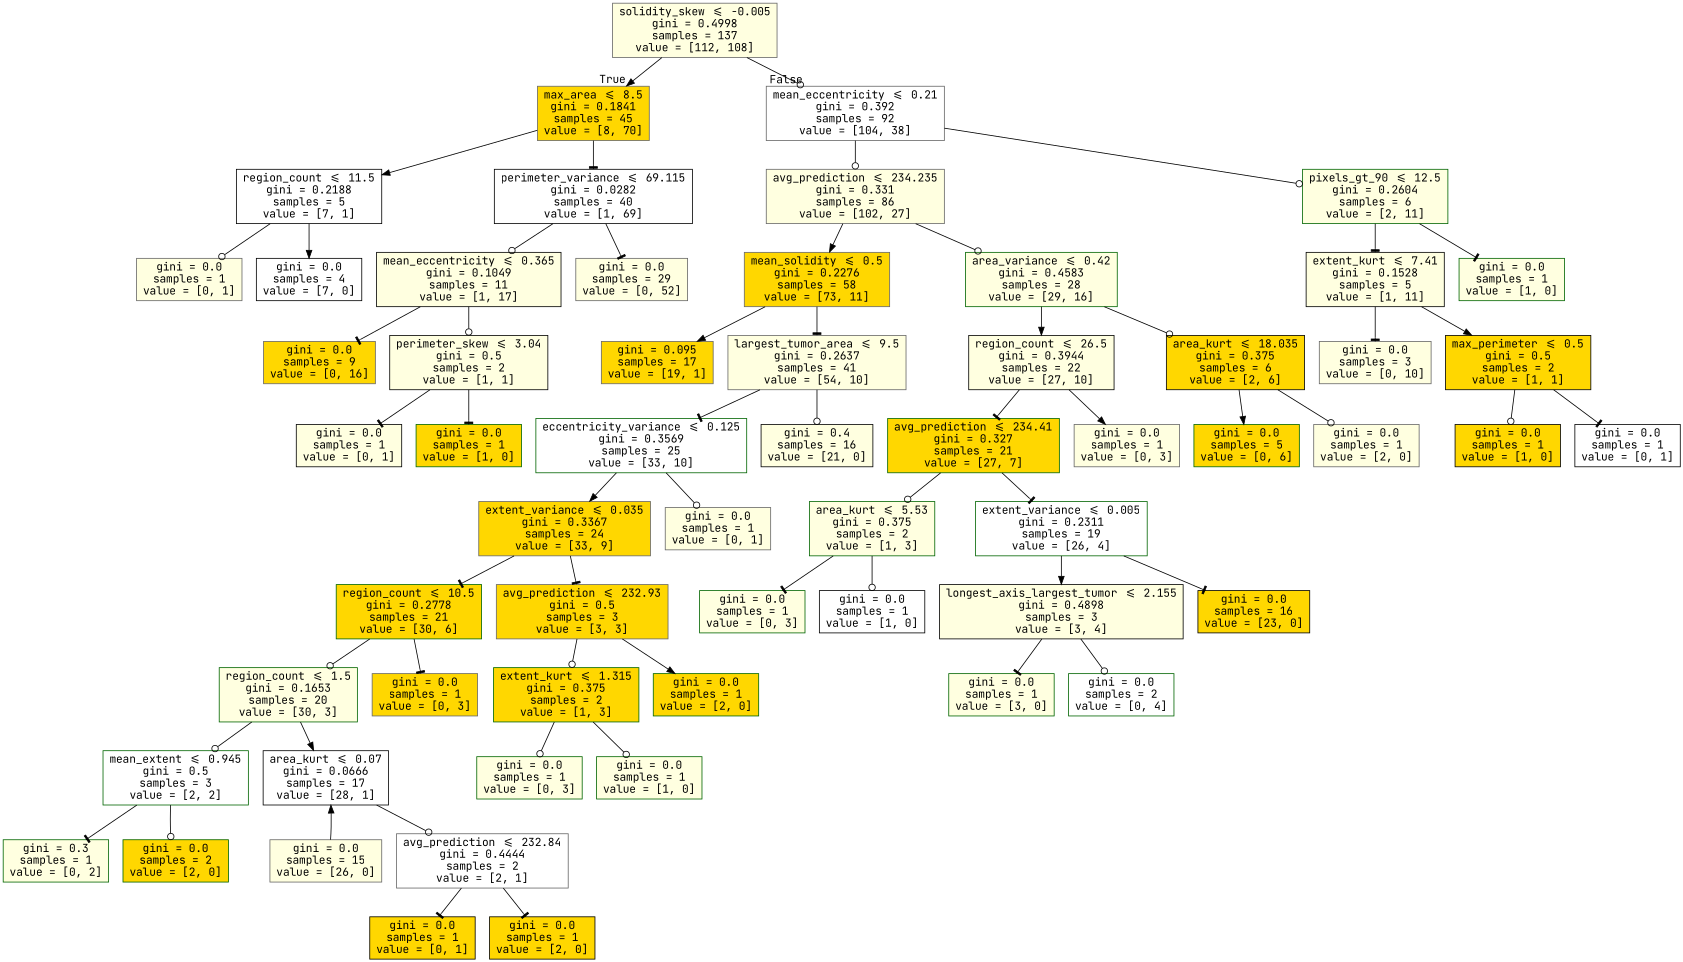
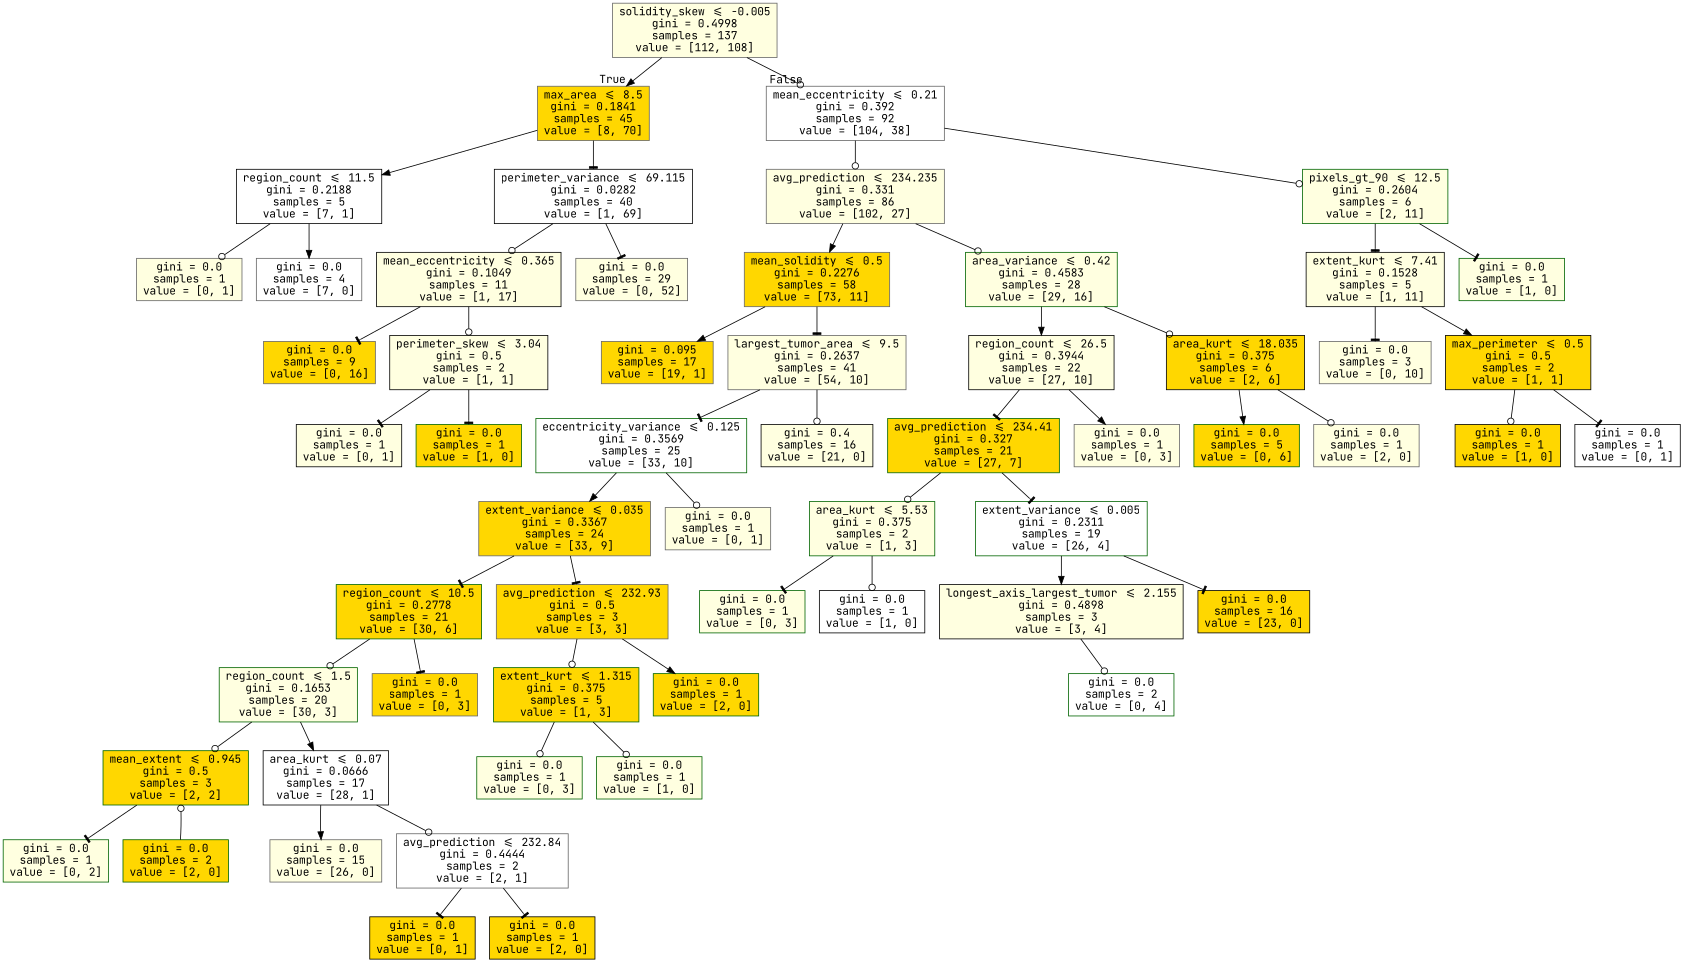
(309, 280) -> (309, 280)
(566, 695) -> (566, 695)
(1001, 695) -> none
(176, 778) -> (176, 778)
(170, 819) -> (181, 826)
(331, 826) -> (320, 818)
(56, 861) -> (56, 861)
